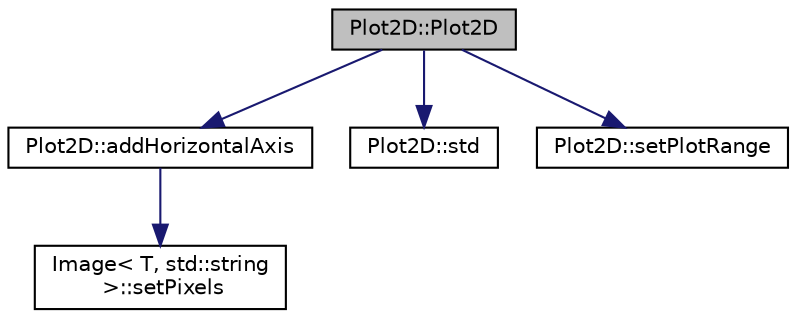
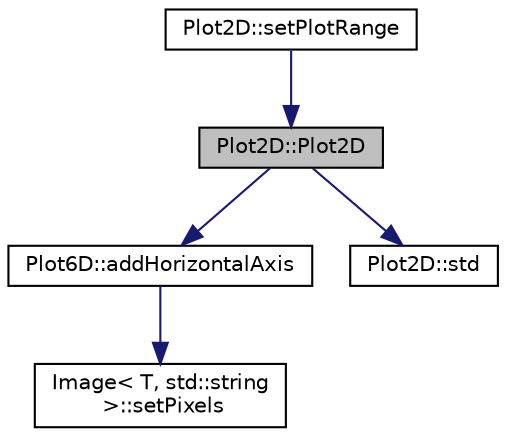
(534, 84) -> (291, 78)
(160, 148) -> (160, 266)
